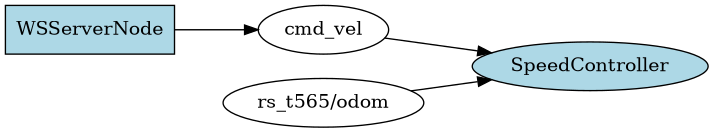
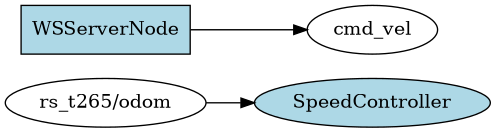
(431, 44) -> none
(323, 103) -> (106, 103)
